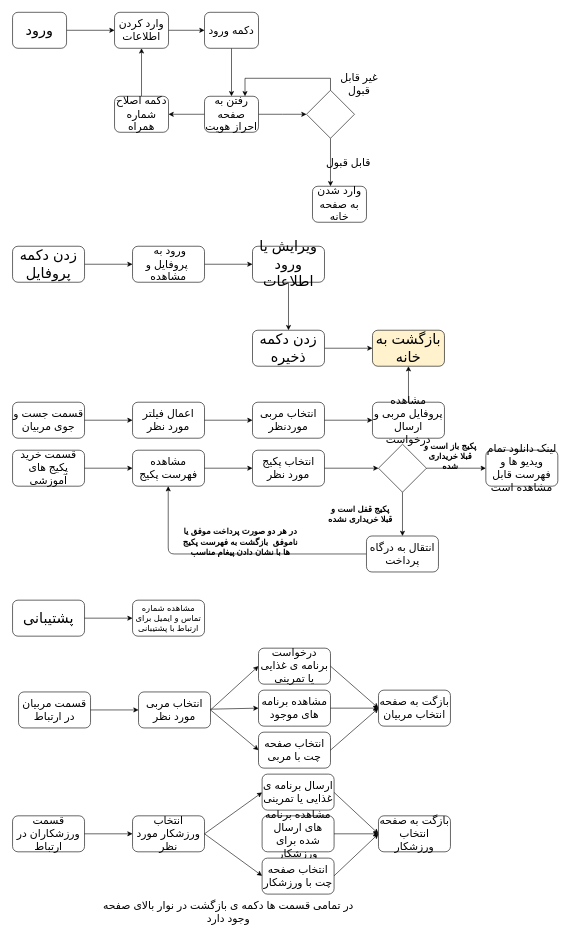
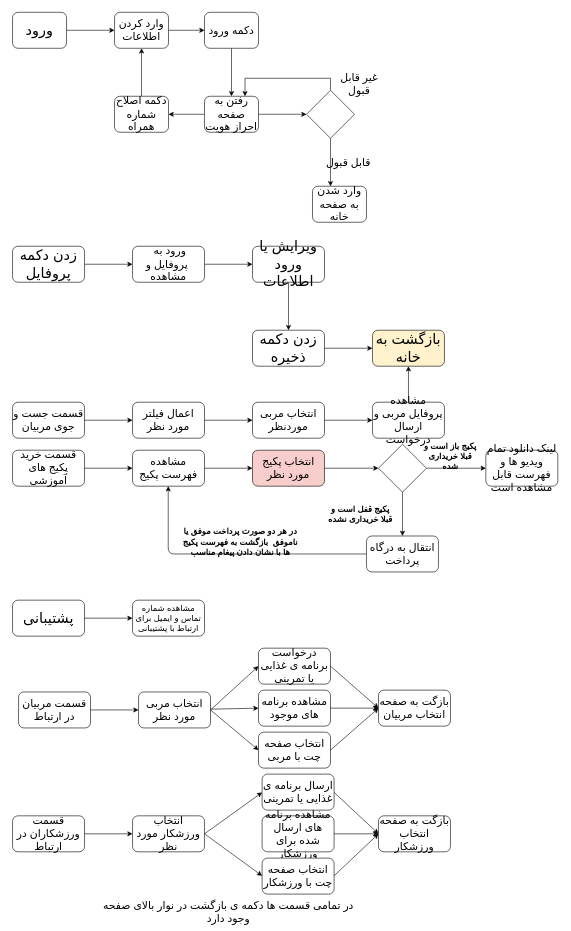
(288, 468) -> (288, 468)
